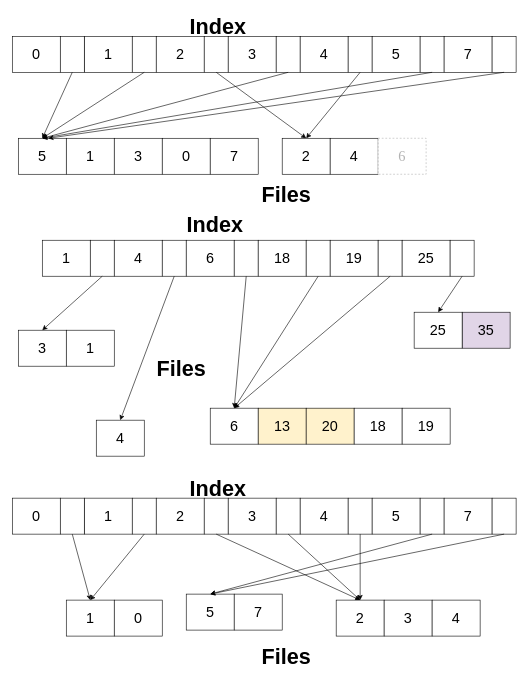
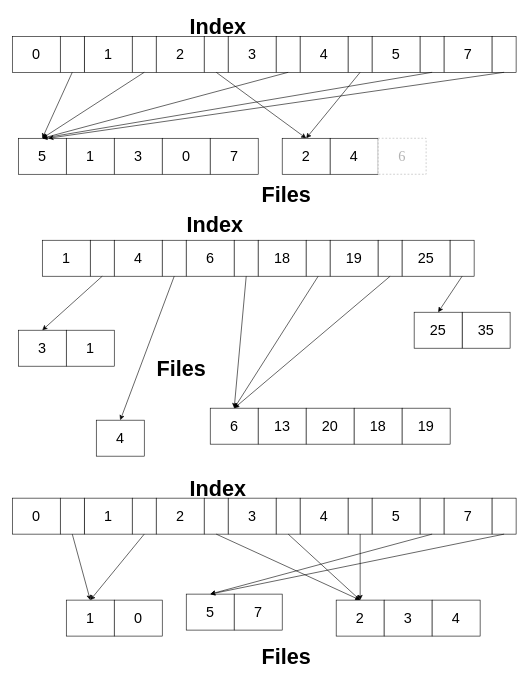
(486, 330) -> (486, 330)
(282, 426) -> (282, 426)
(330, 426) -> (330, 426)
